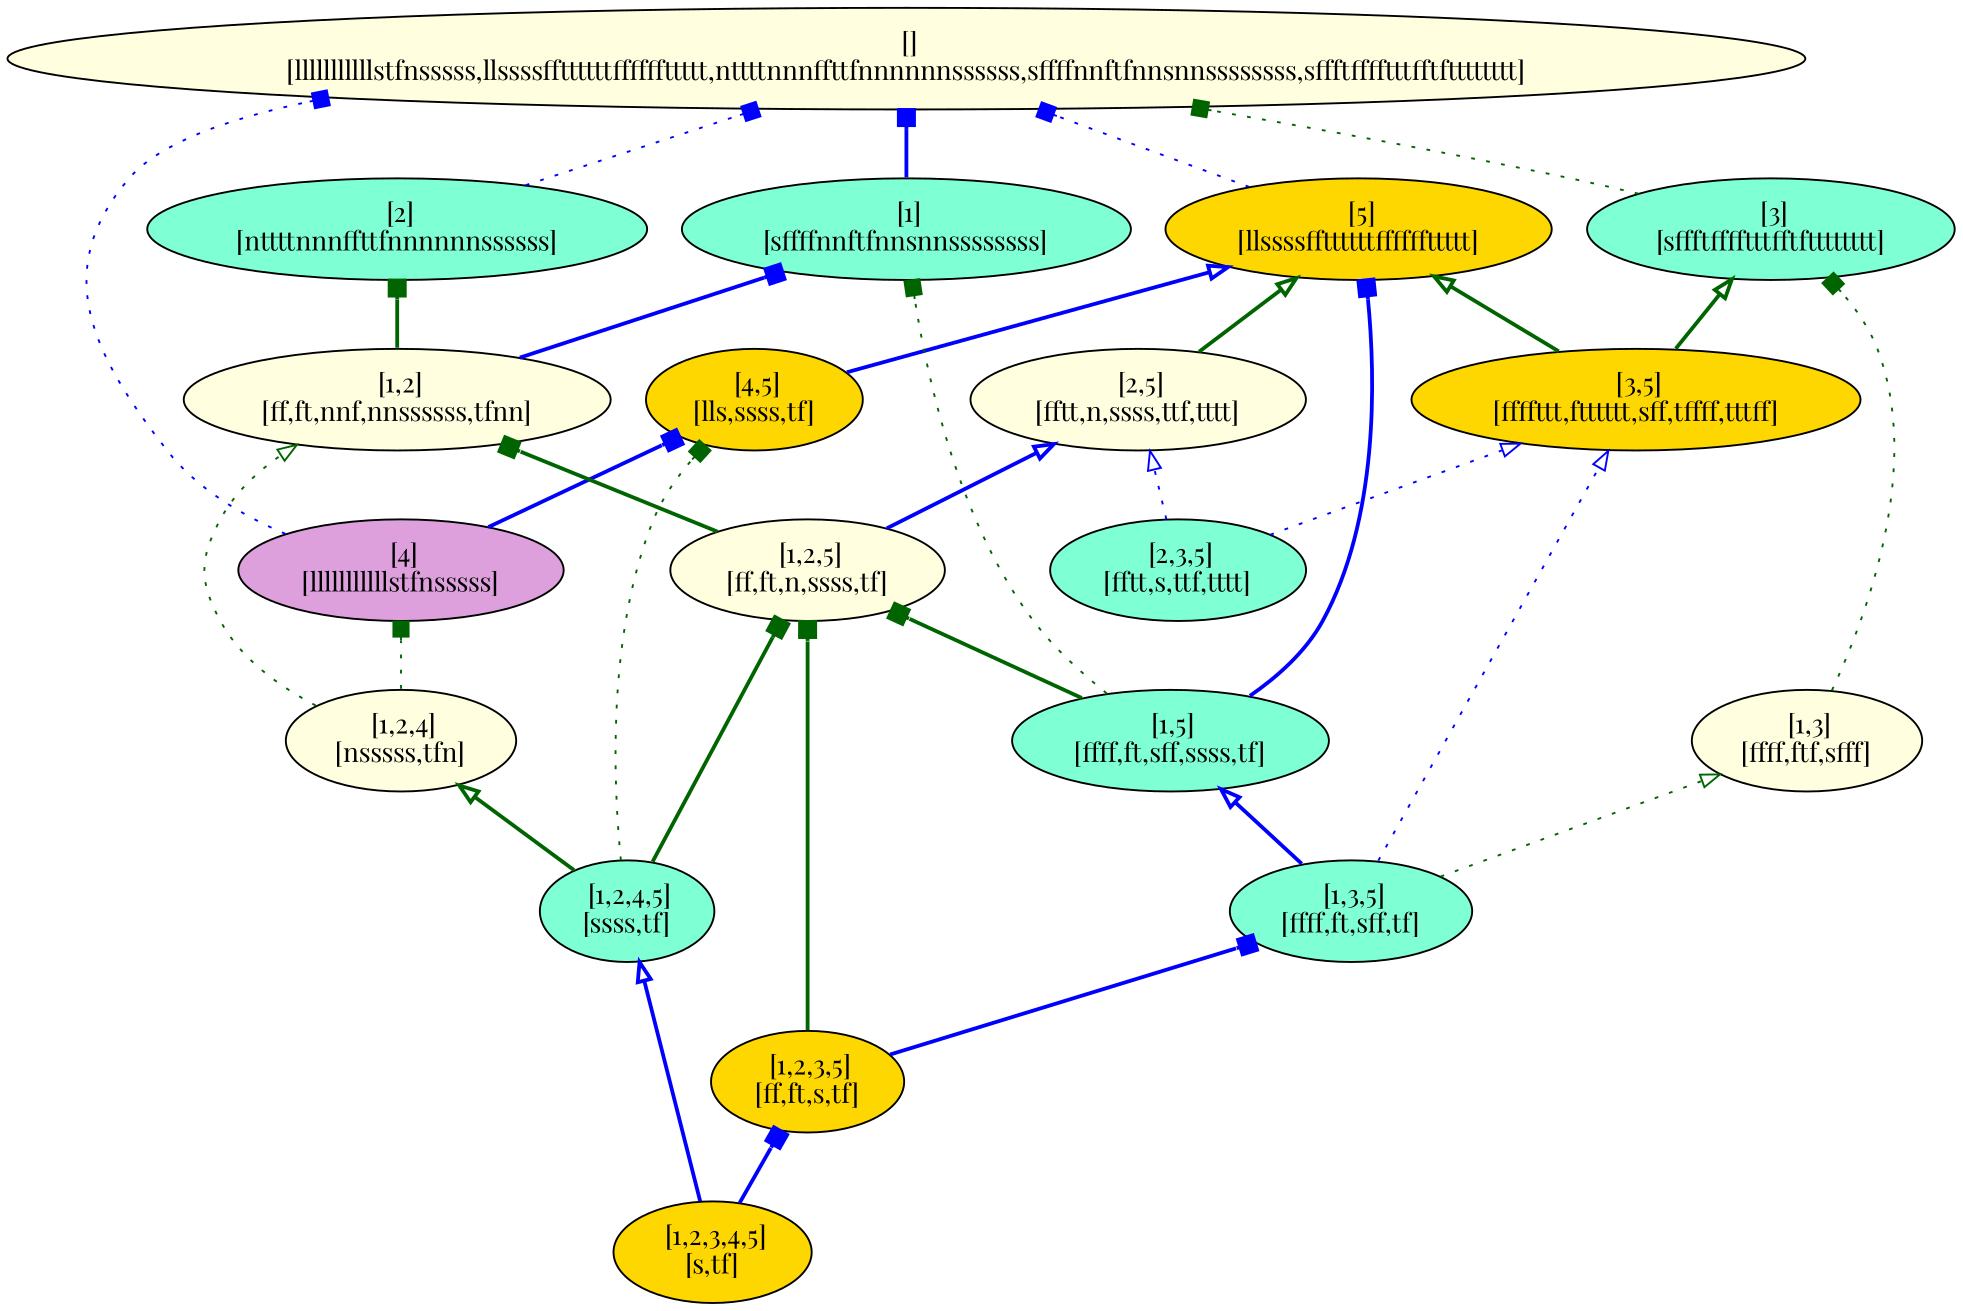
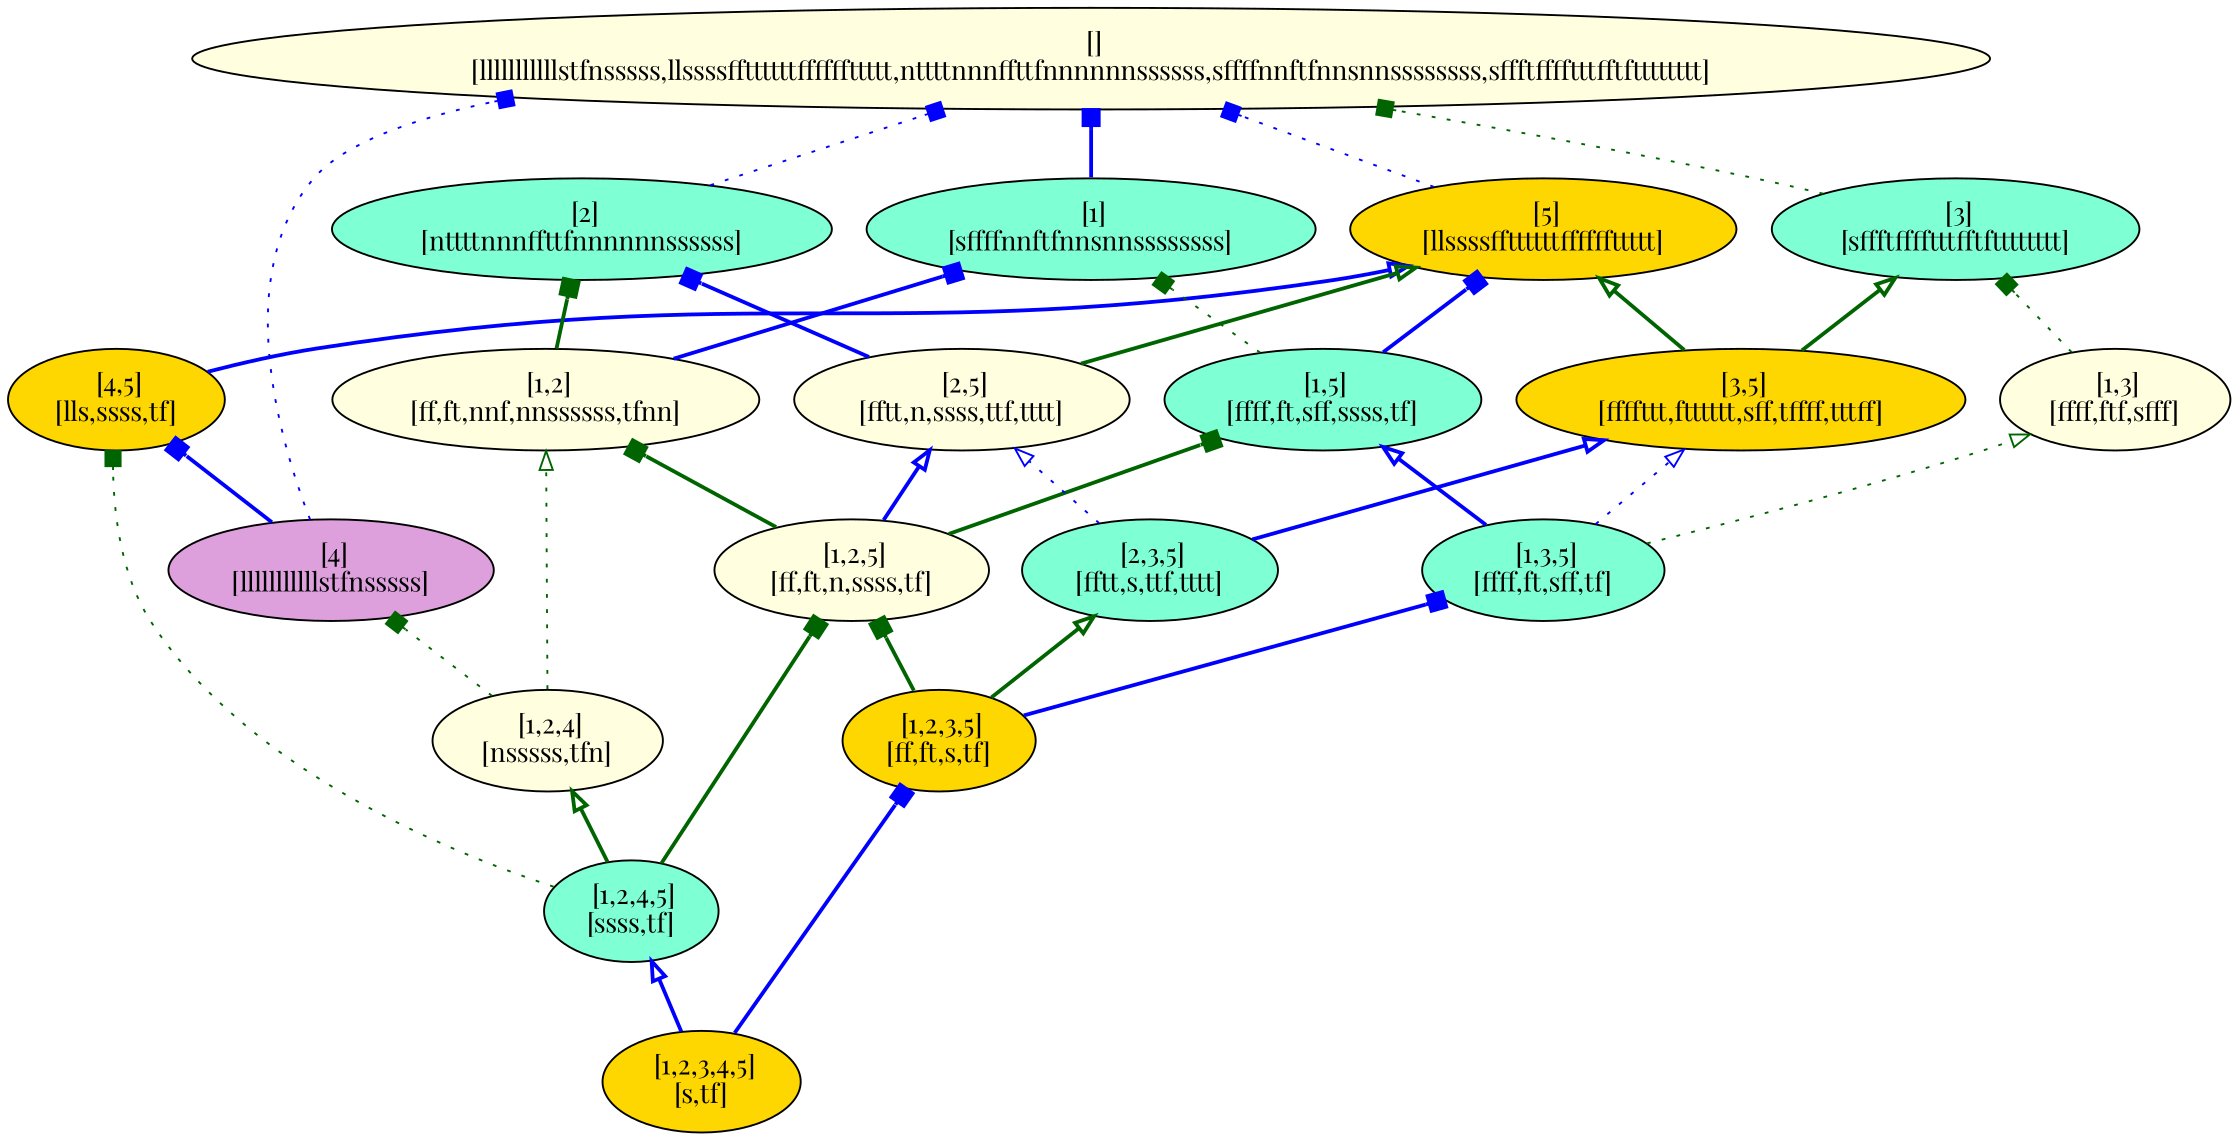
none -> (810, 331)
(1386, 493) -> (1419, 492)
(996, 658) -> (1081, 487)
none -> (1035, 663)
